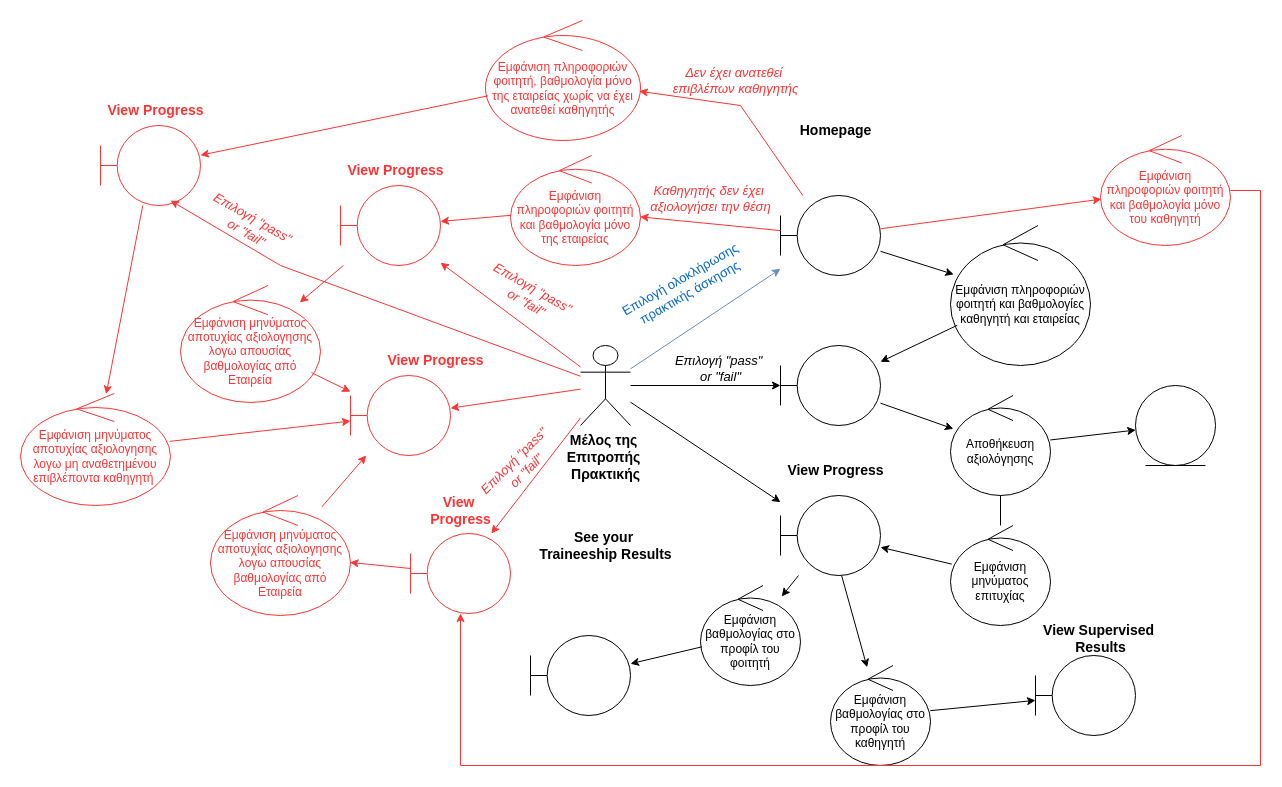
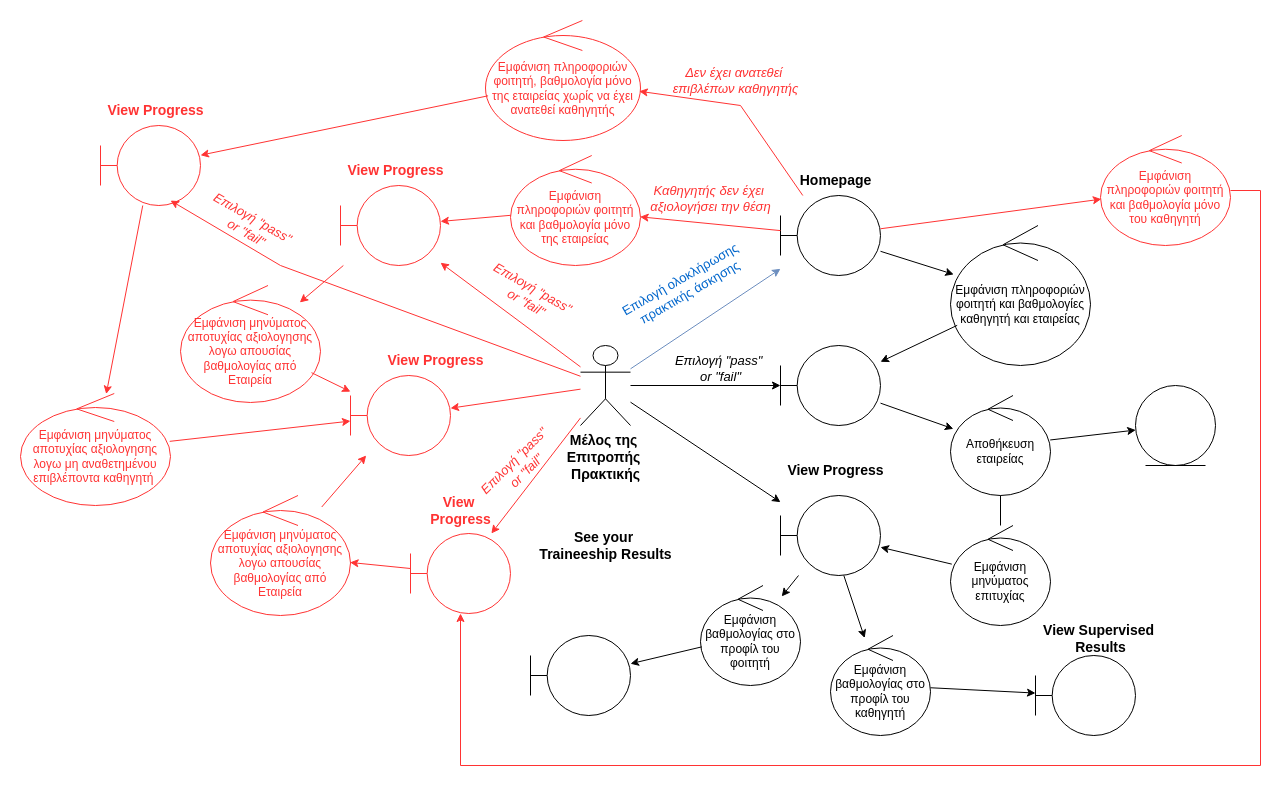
(836, 131) -> (836, 181)
(1001, 452) -> (1001, 452)
(881, 716) -> (881, 686)
